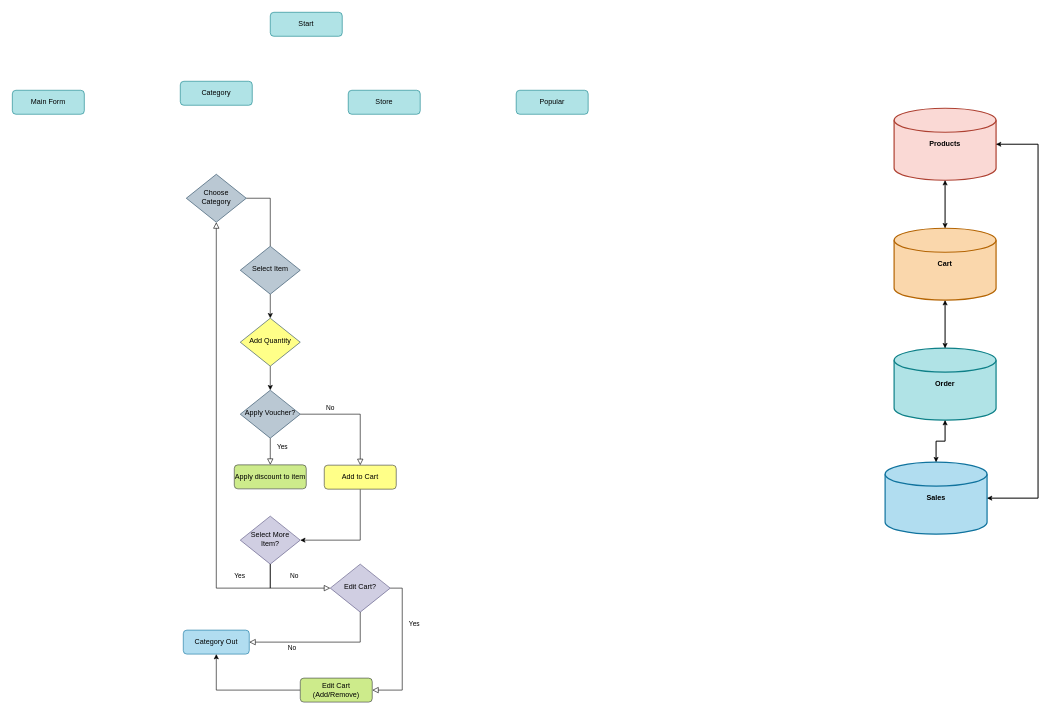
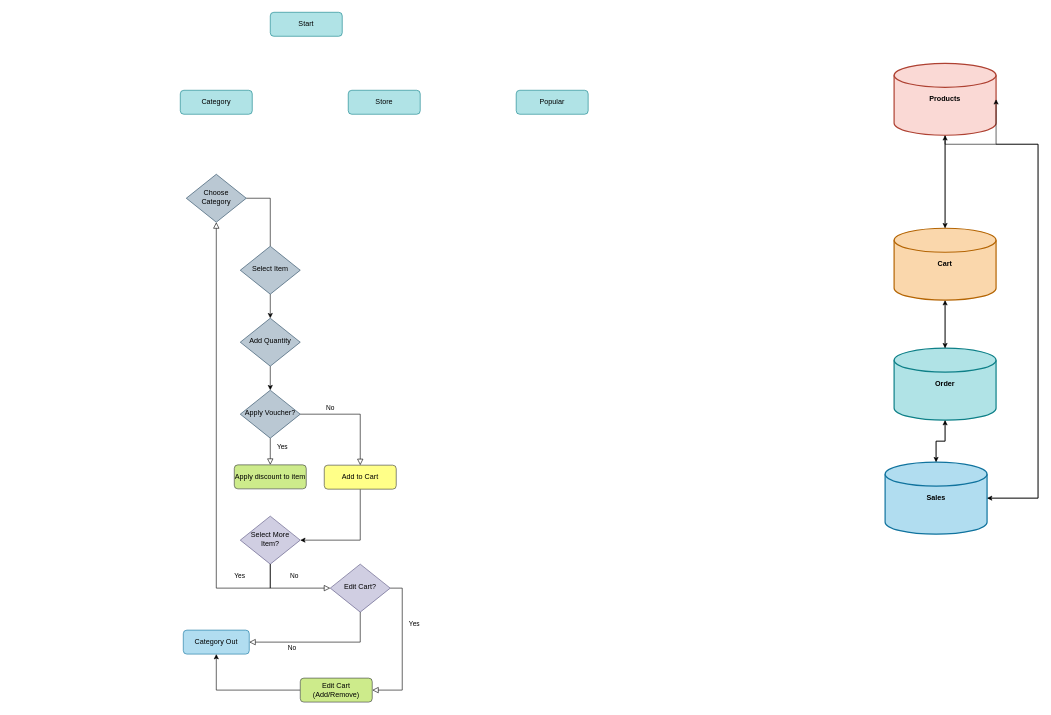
(216, 93) -> (216, 102)
(48, 102) -> none
(945, 144) -> (945, 99)
(270, 342) -> (270, 342)
